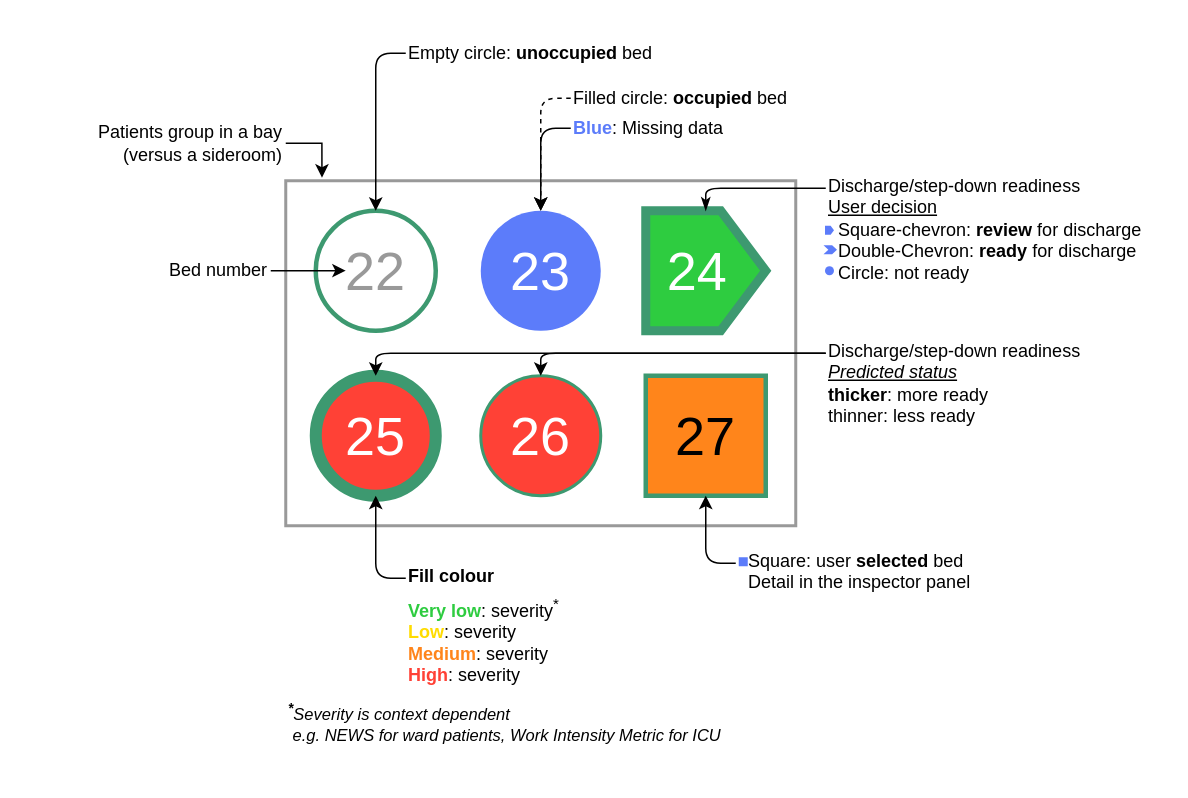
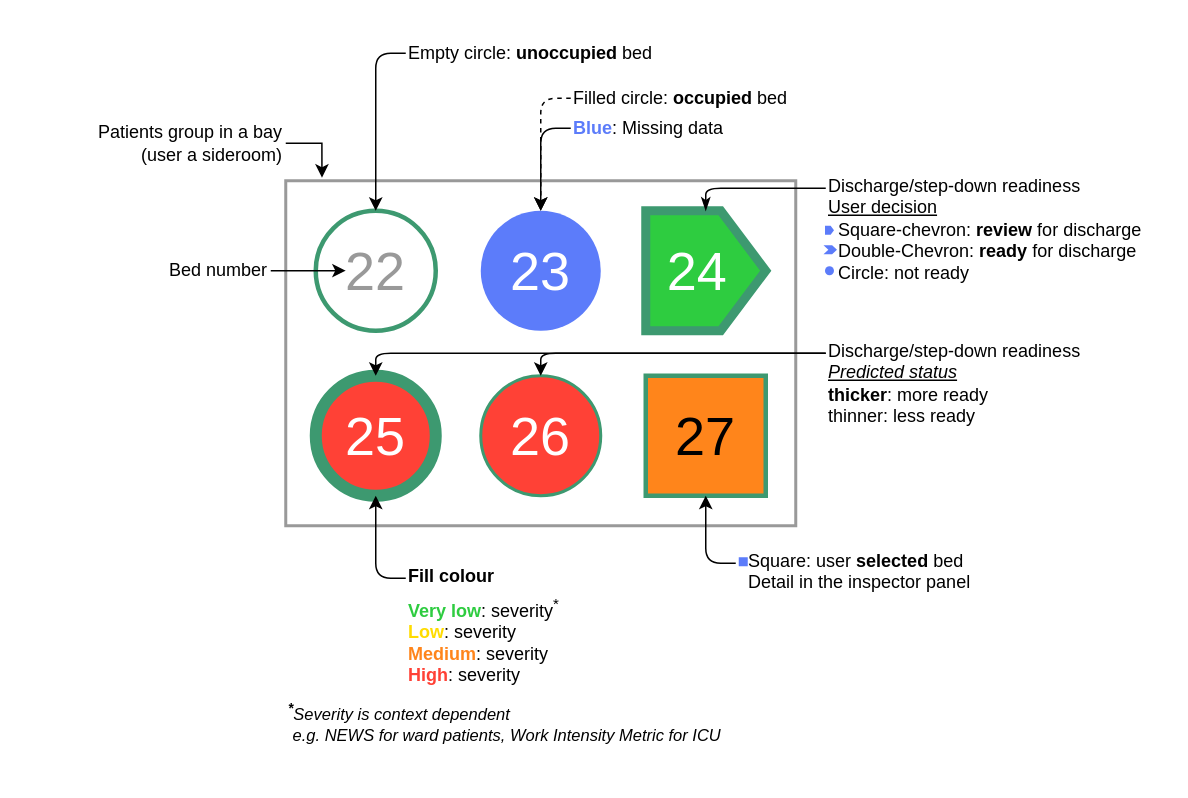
(181, 143) -> (181, 143)
